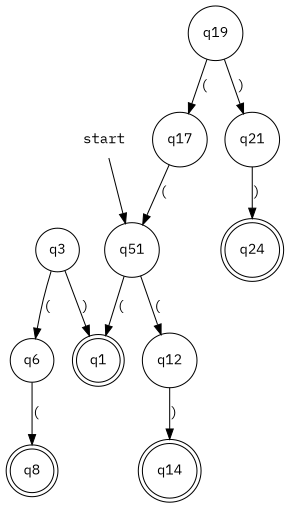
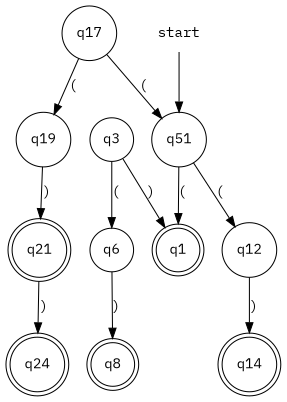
(199, 82) -> (68, 82)
(252, 140) -> (39, 250)
(37, 414) -> (116, 307)
